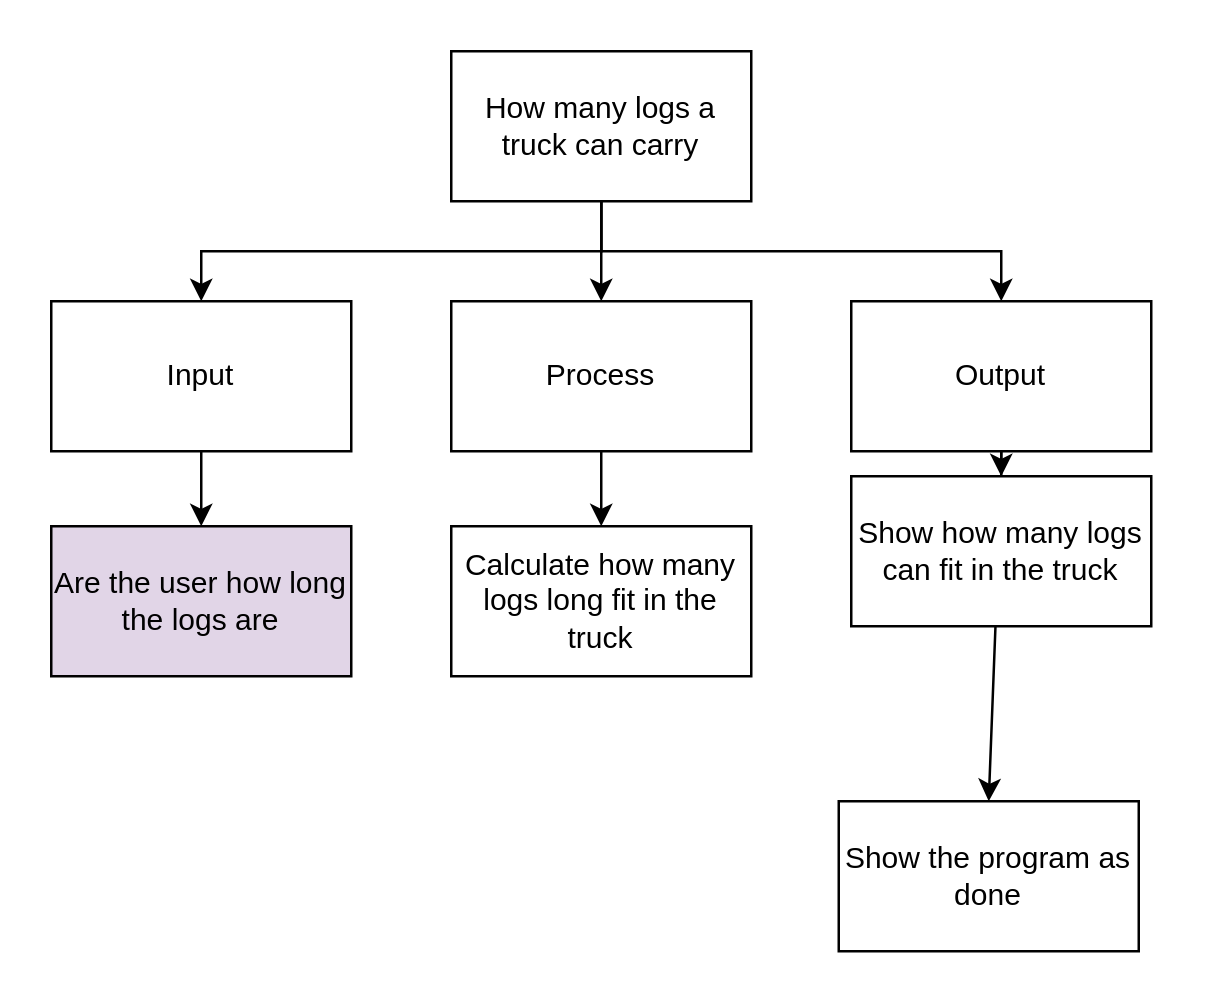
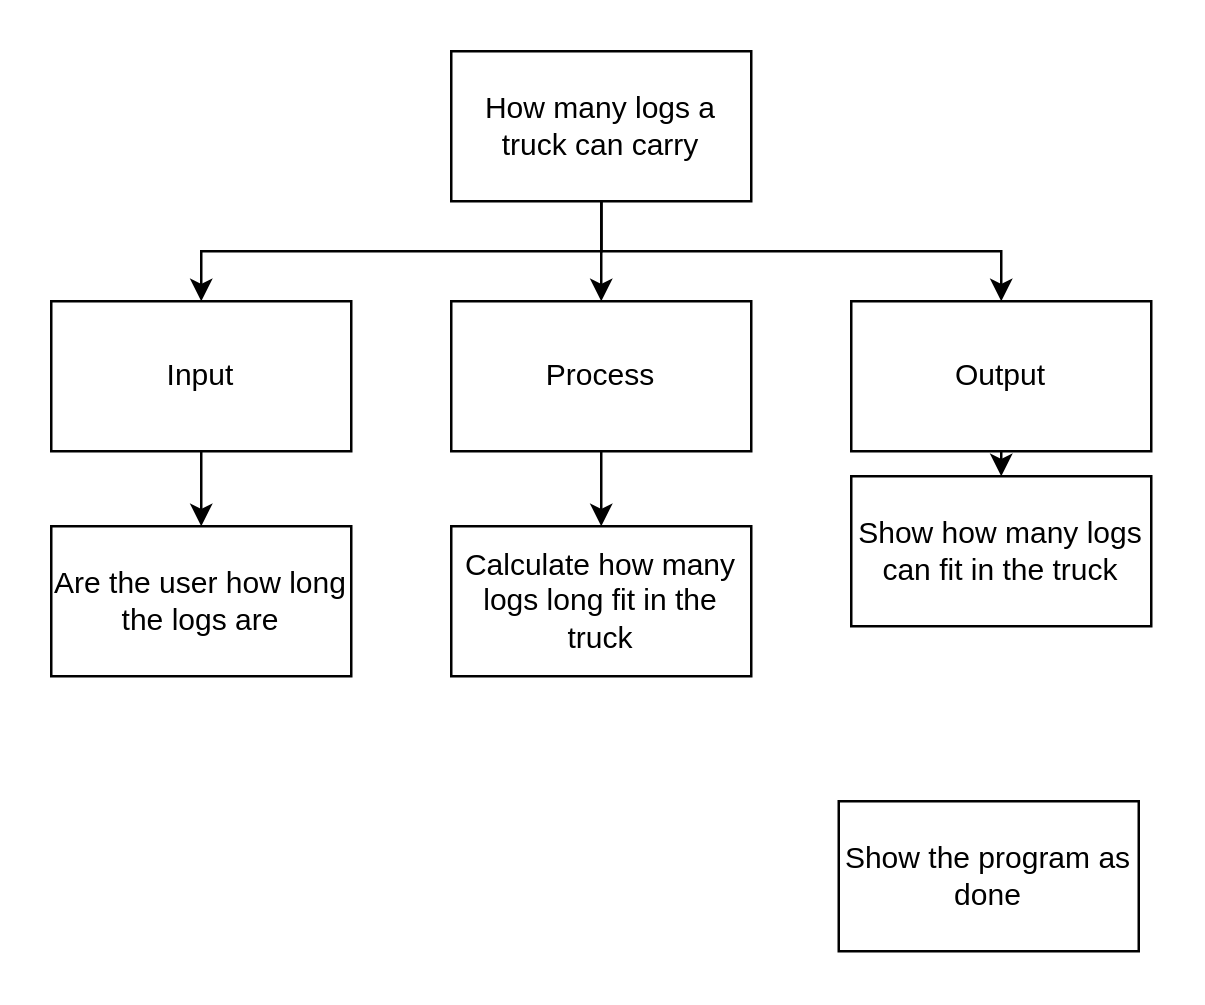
(201, 601) -> (201, 601)
(992, 705) -> none
